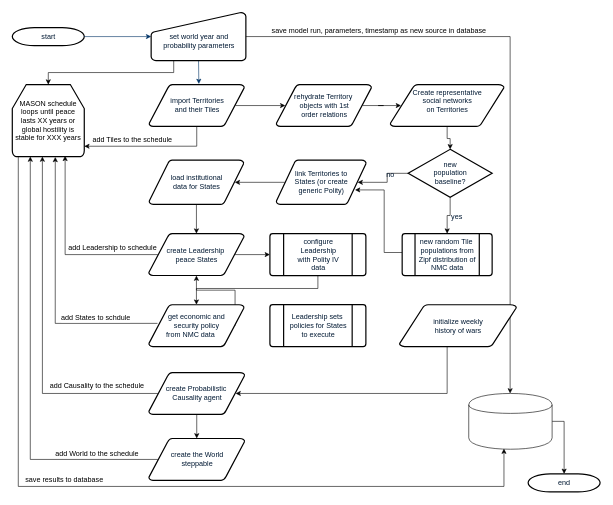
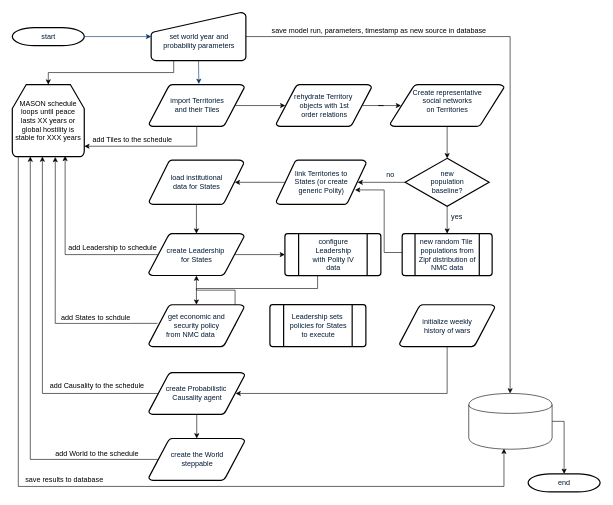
(450, 173) -> (447, 182)
(318, 254) -> (333, 254)
(197, 255) -> (197, 255)
(458, 326) -> (447, 326)
